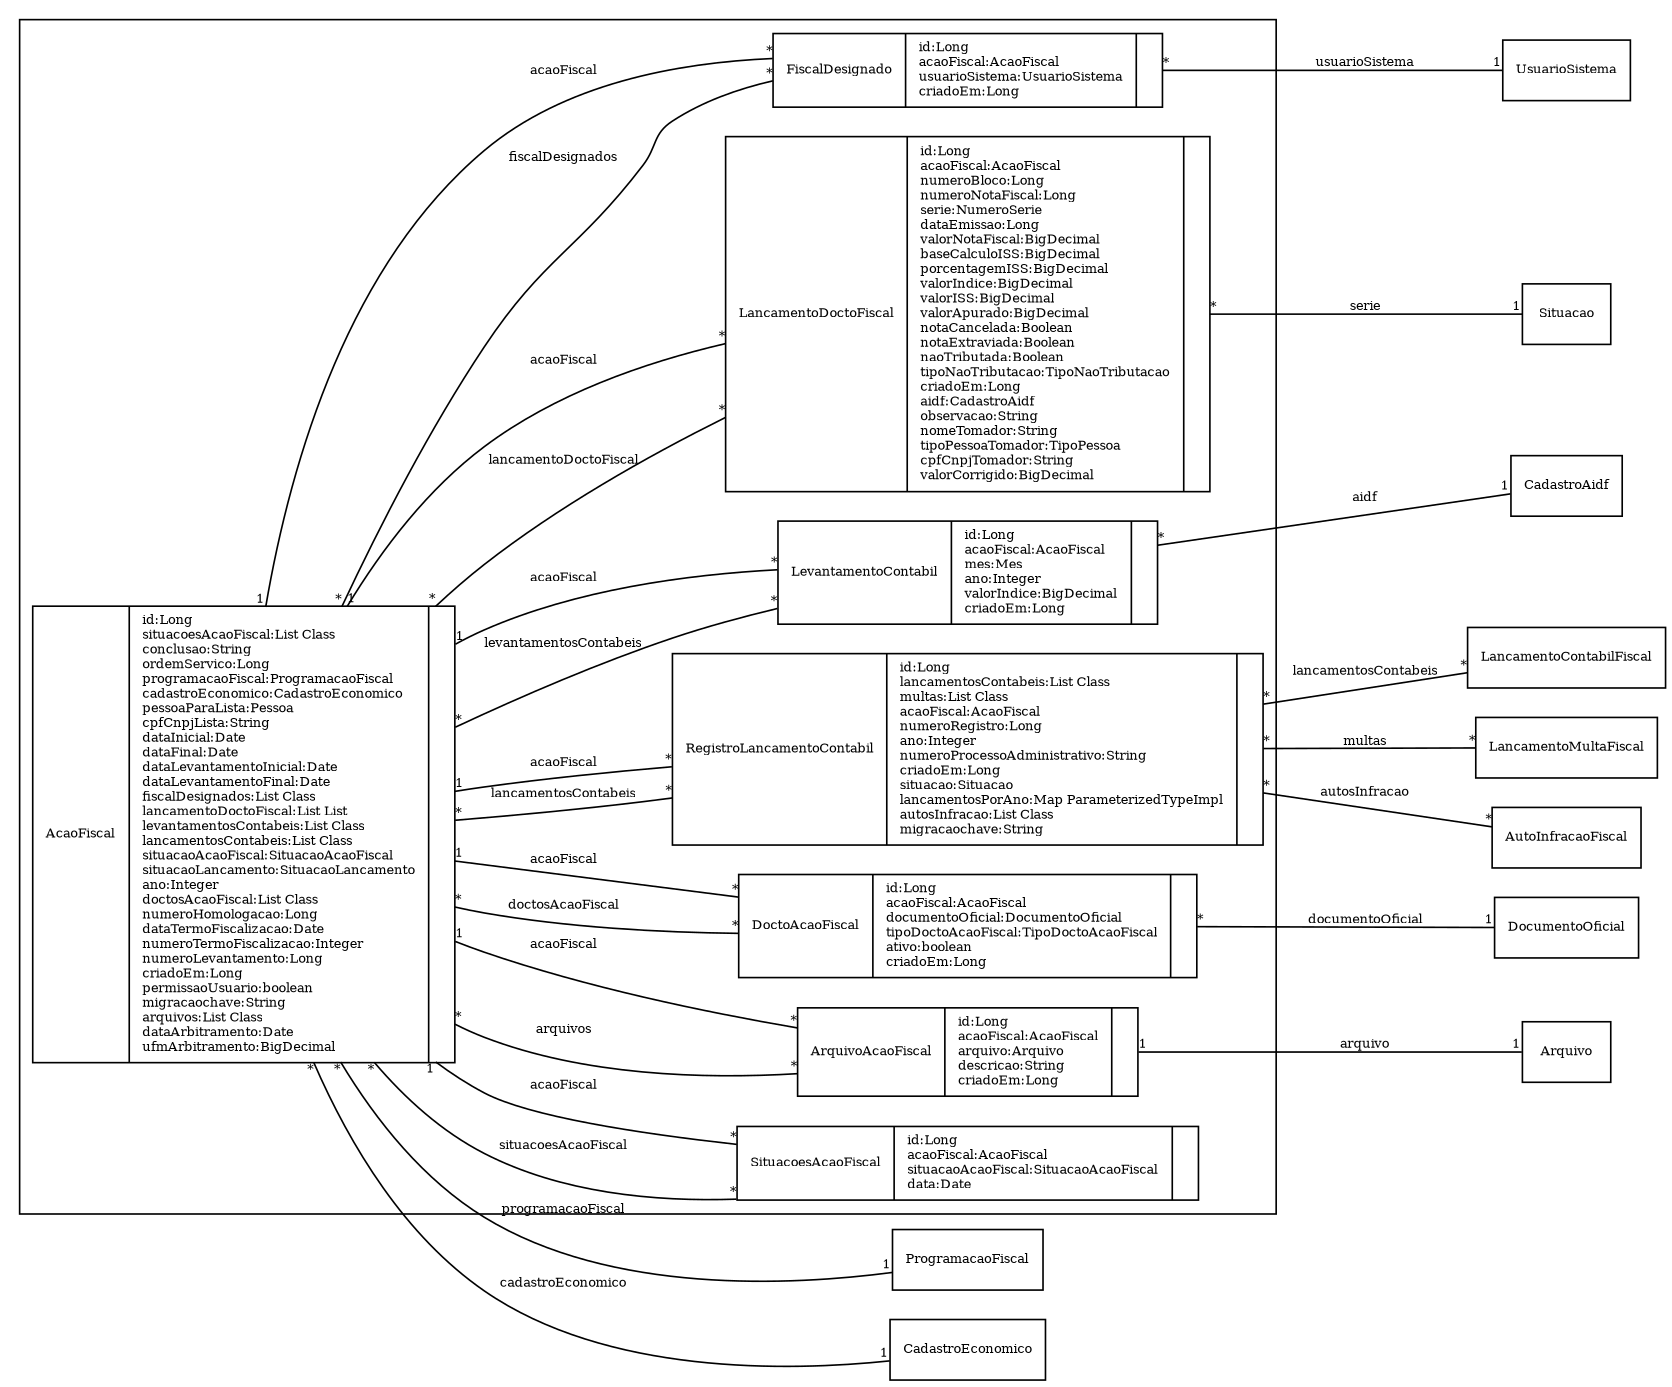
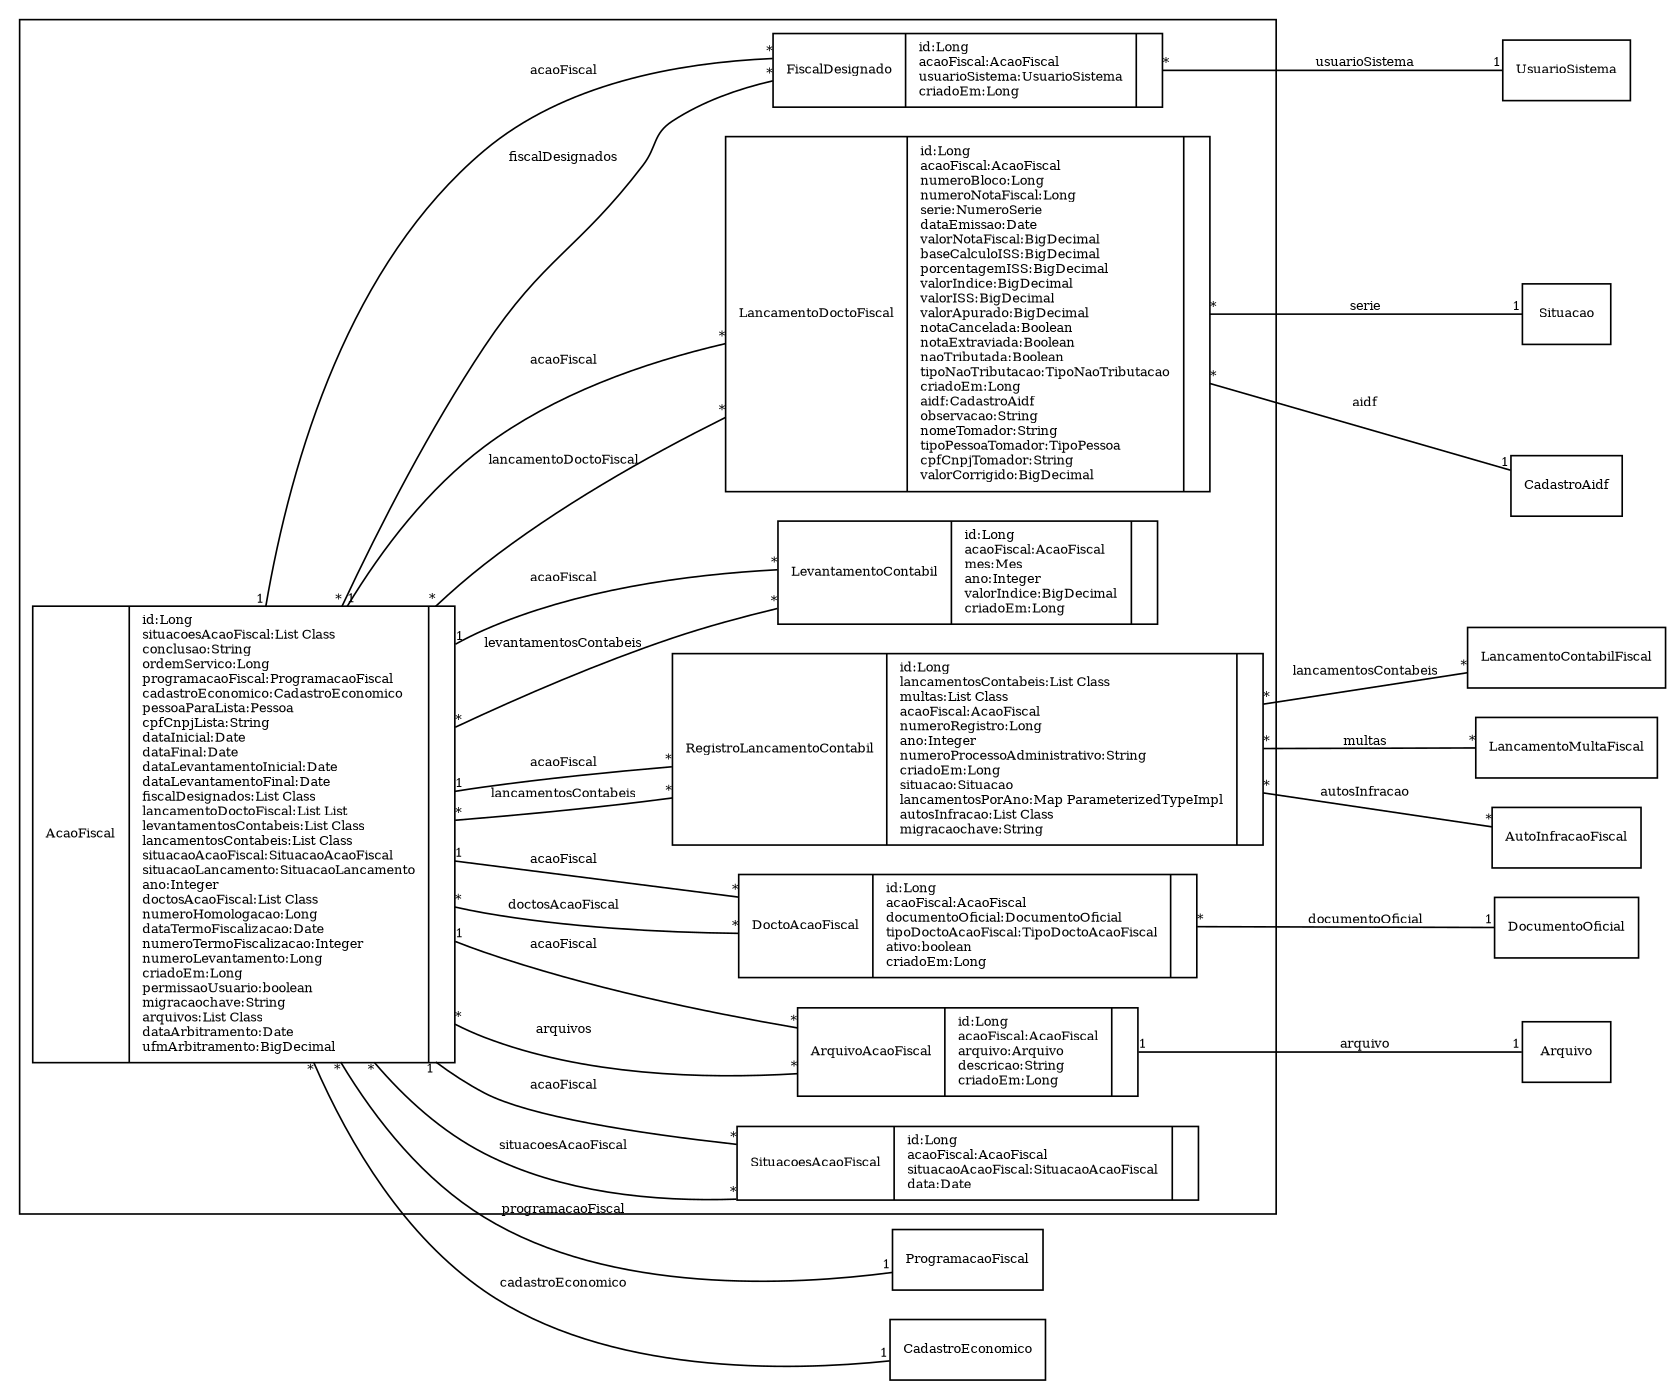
(980, 225) -> (979, 225)
(1334, 520) -> (1360, 427)
